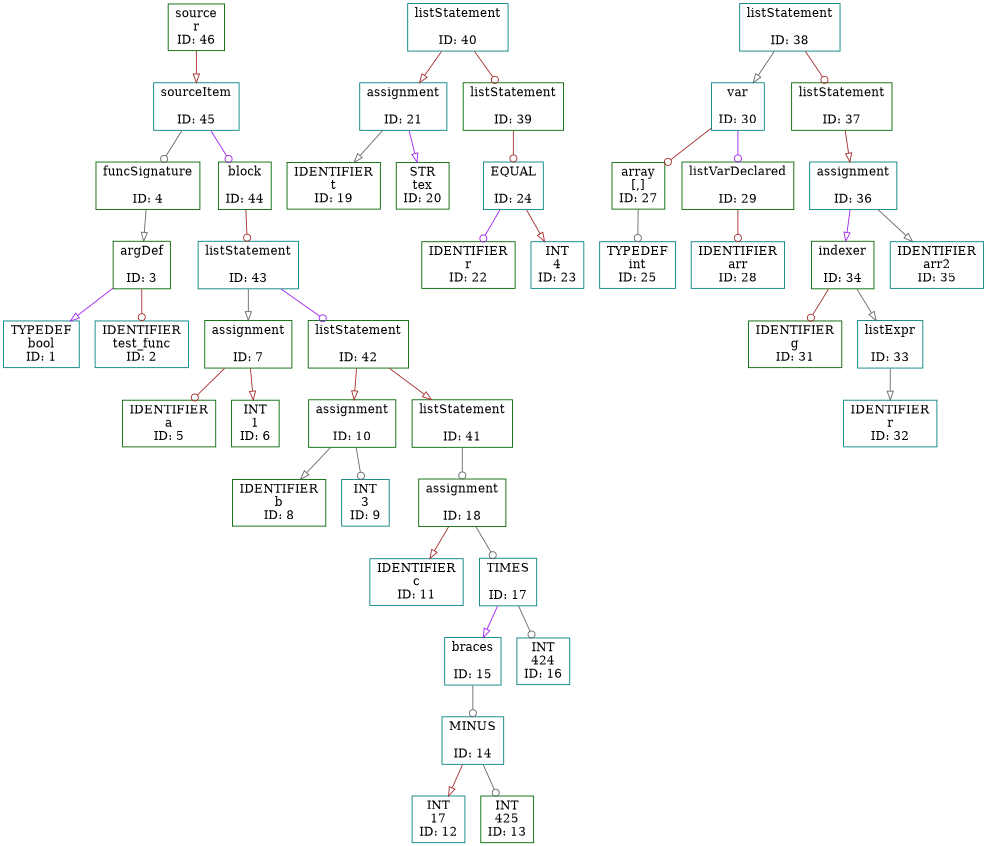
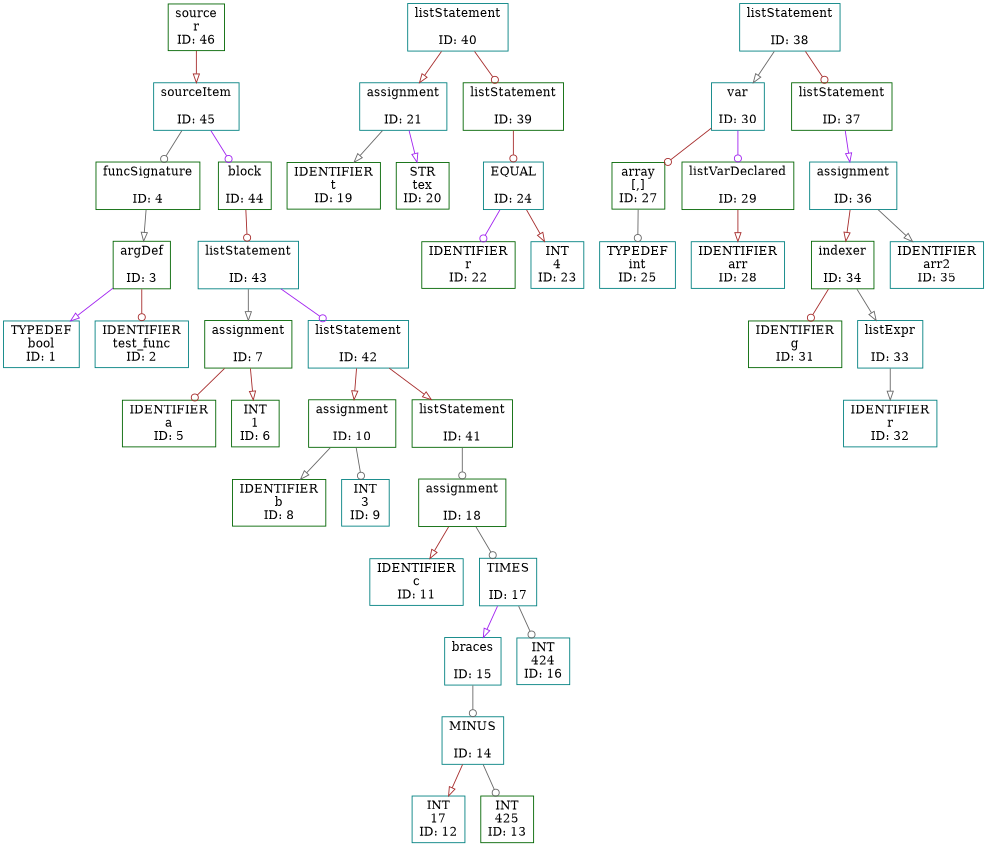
(847, 142) -> (847, 142)
(849, 221) -> (849, 221)
(738, 222) -> (738, 221)
(358, 344) -> (358, 344)
